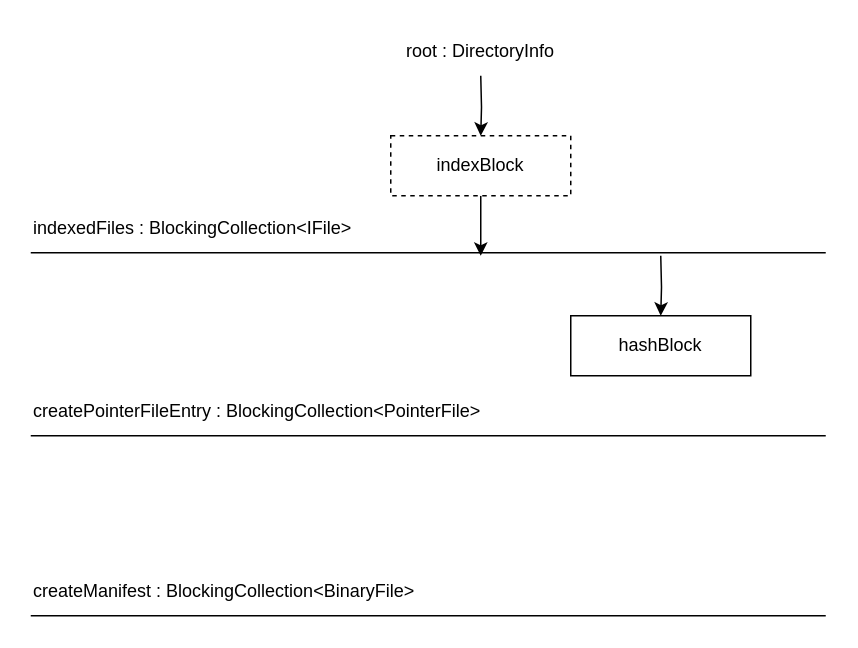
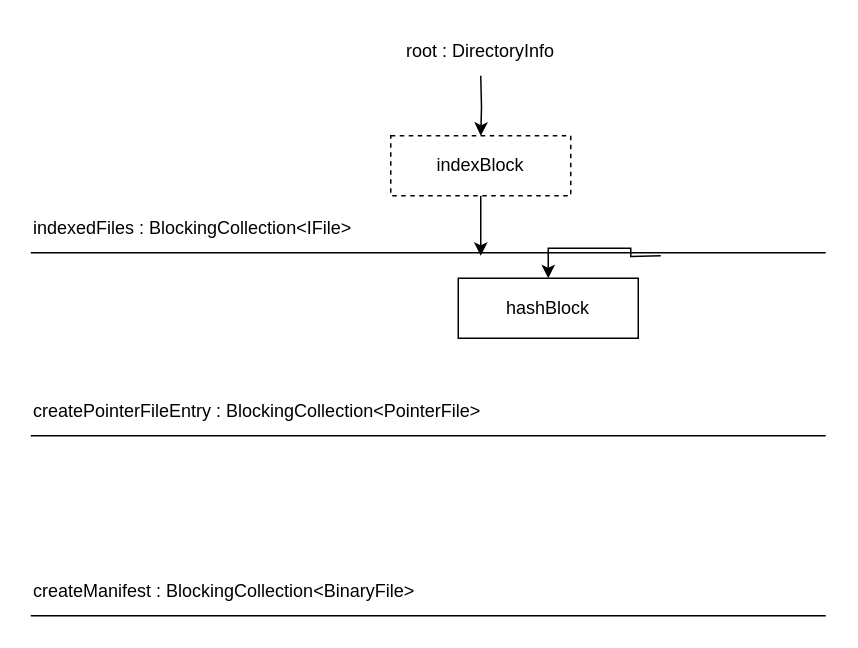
(661, 346) -> (548, 308)
